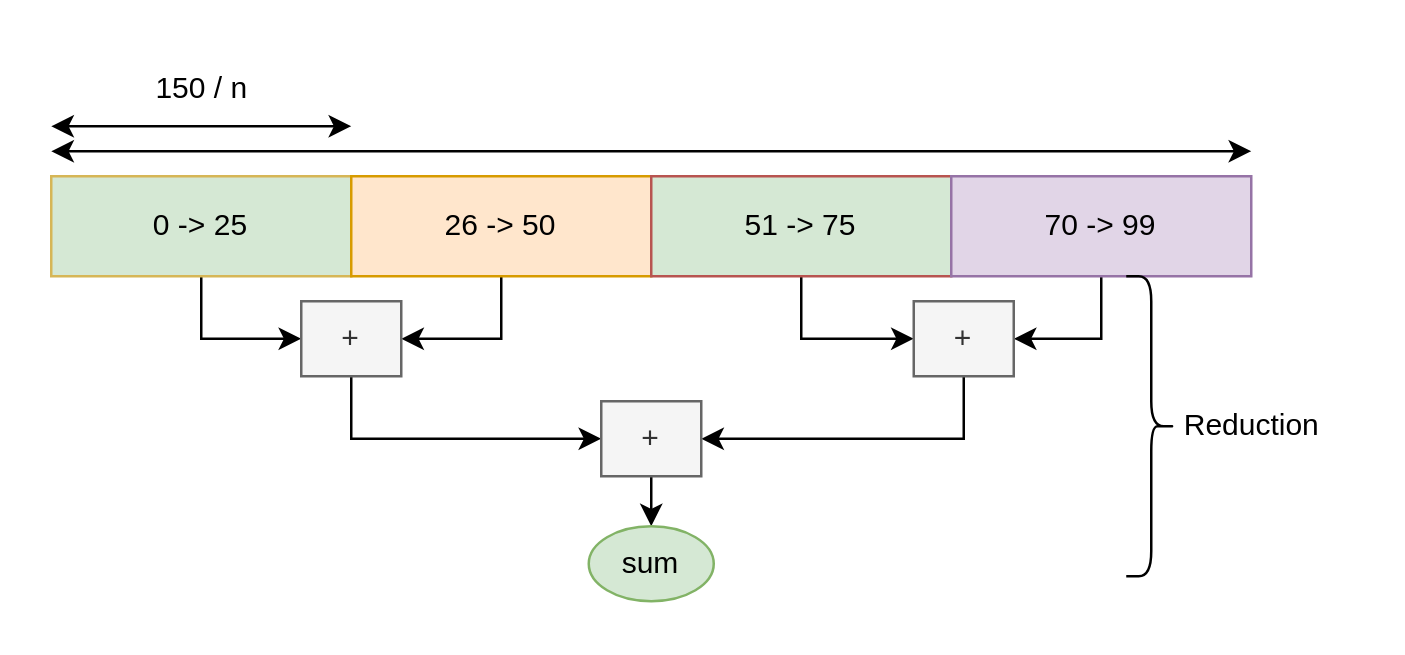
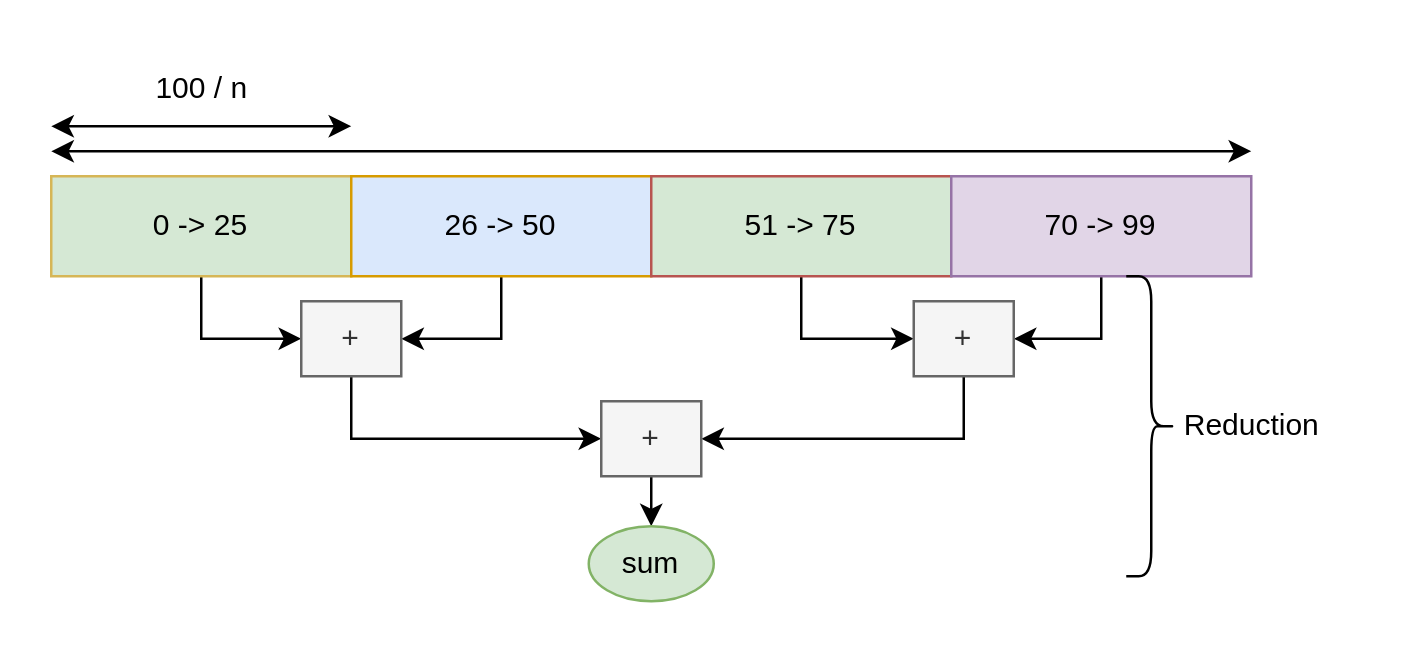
(203, 89) -> (203, 89)
(501, 226) -> (501, 226)
